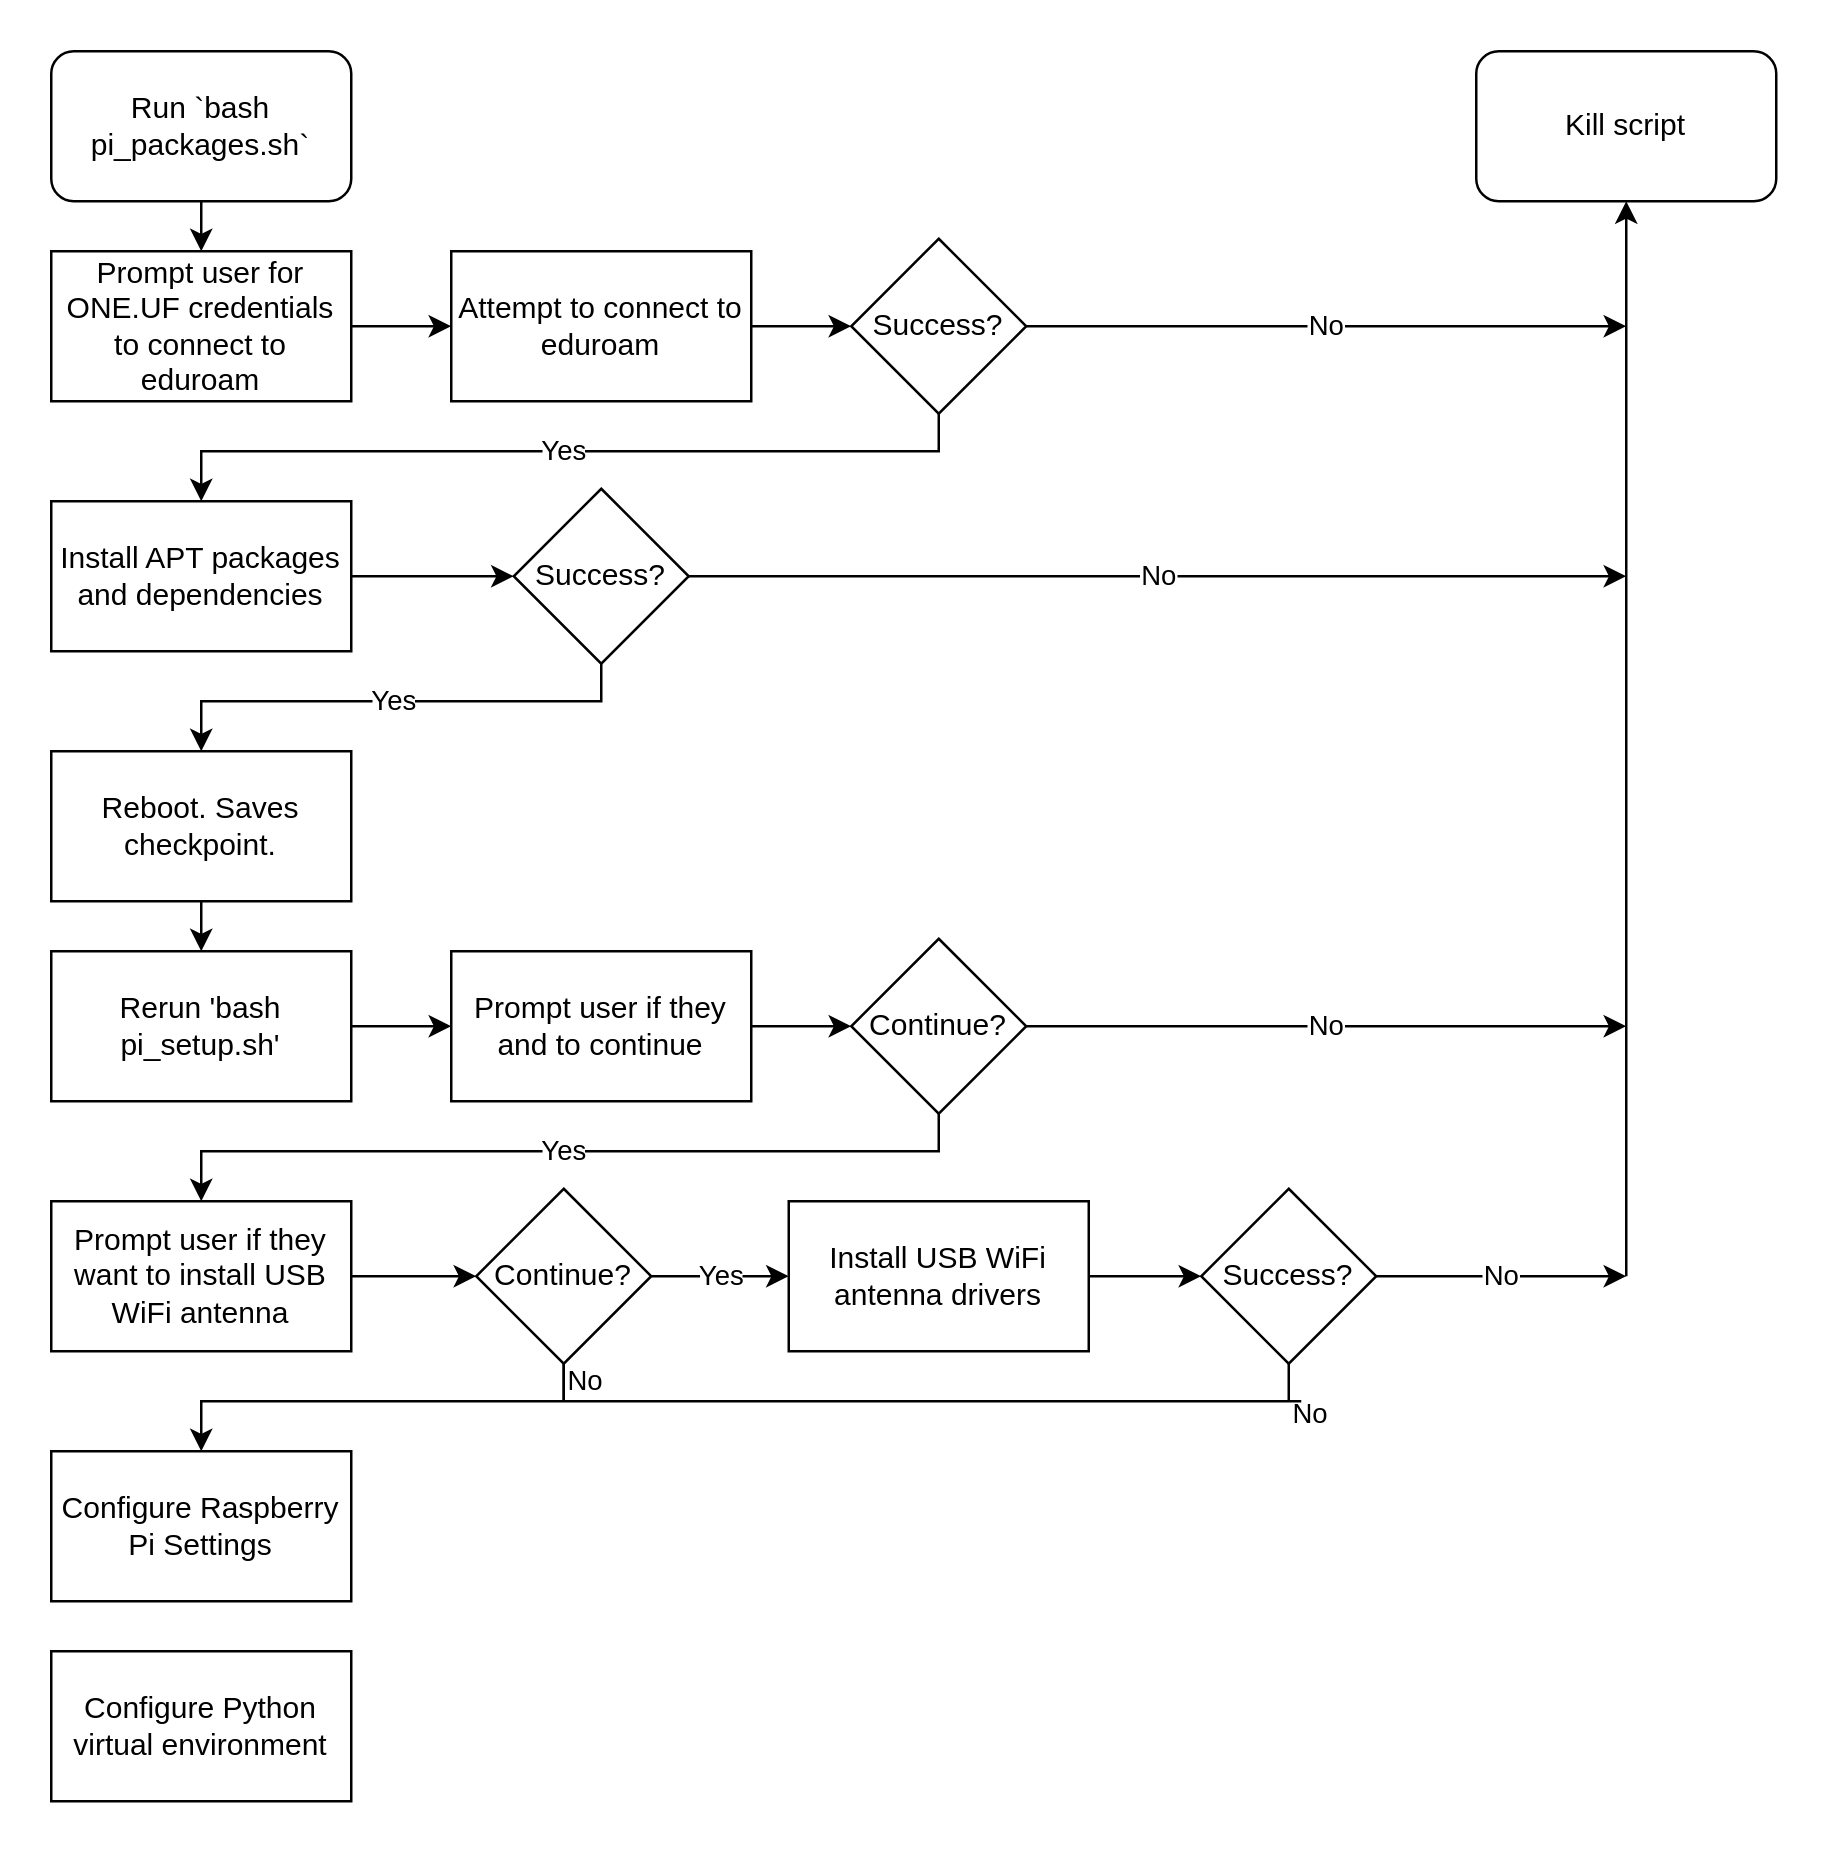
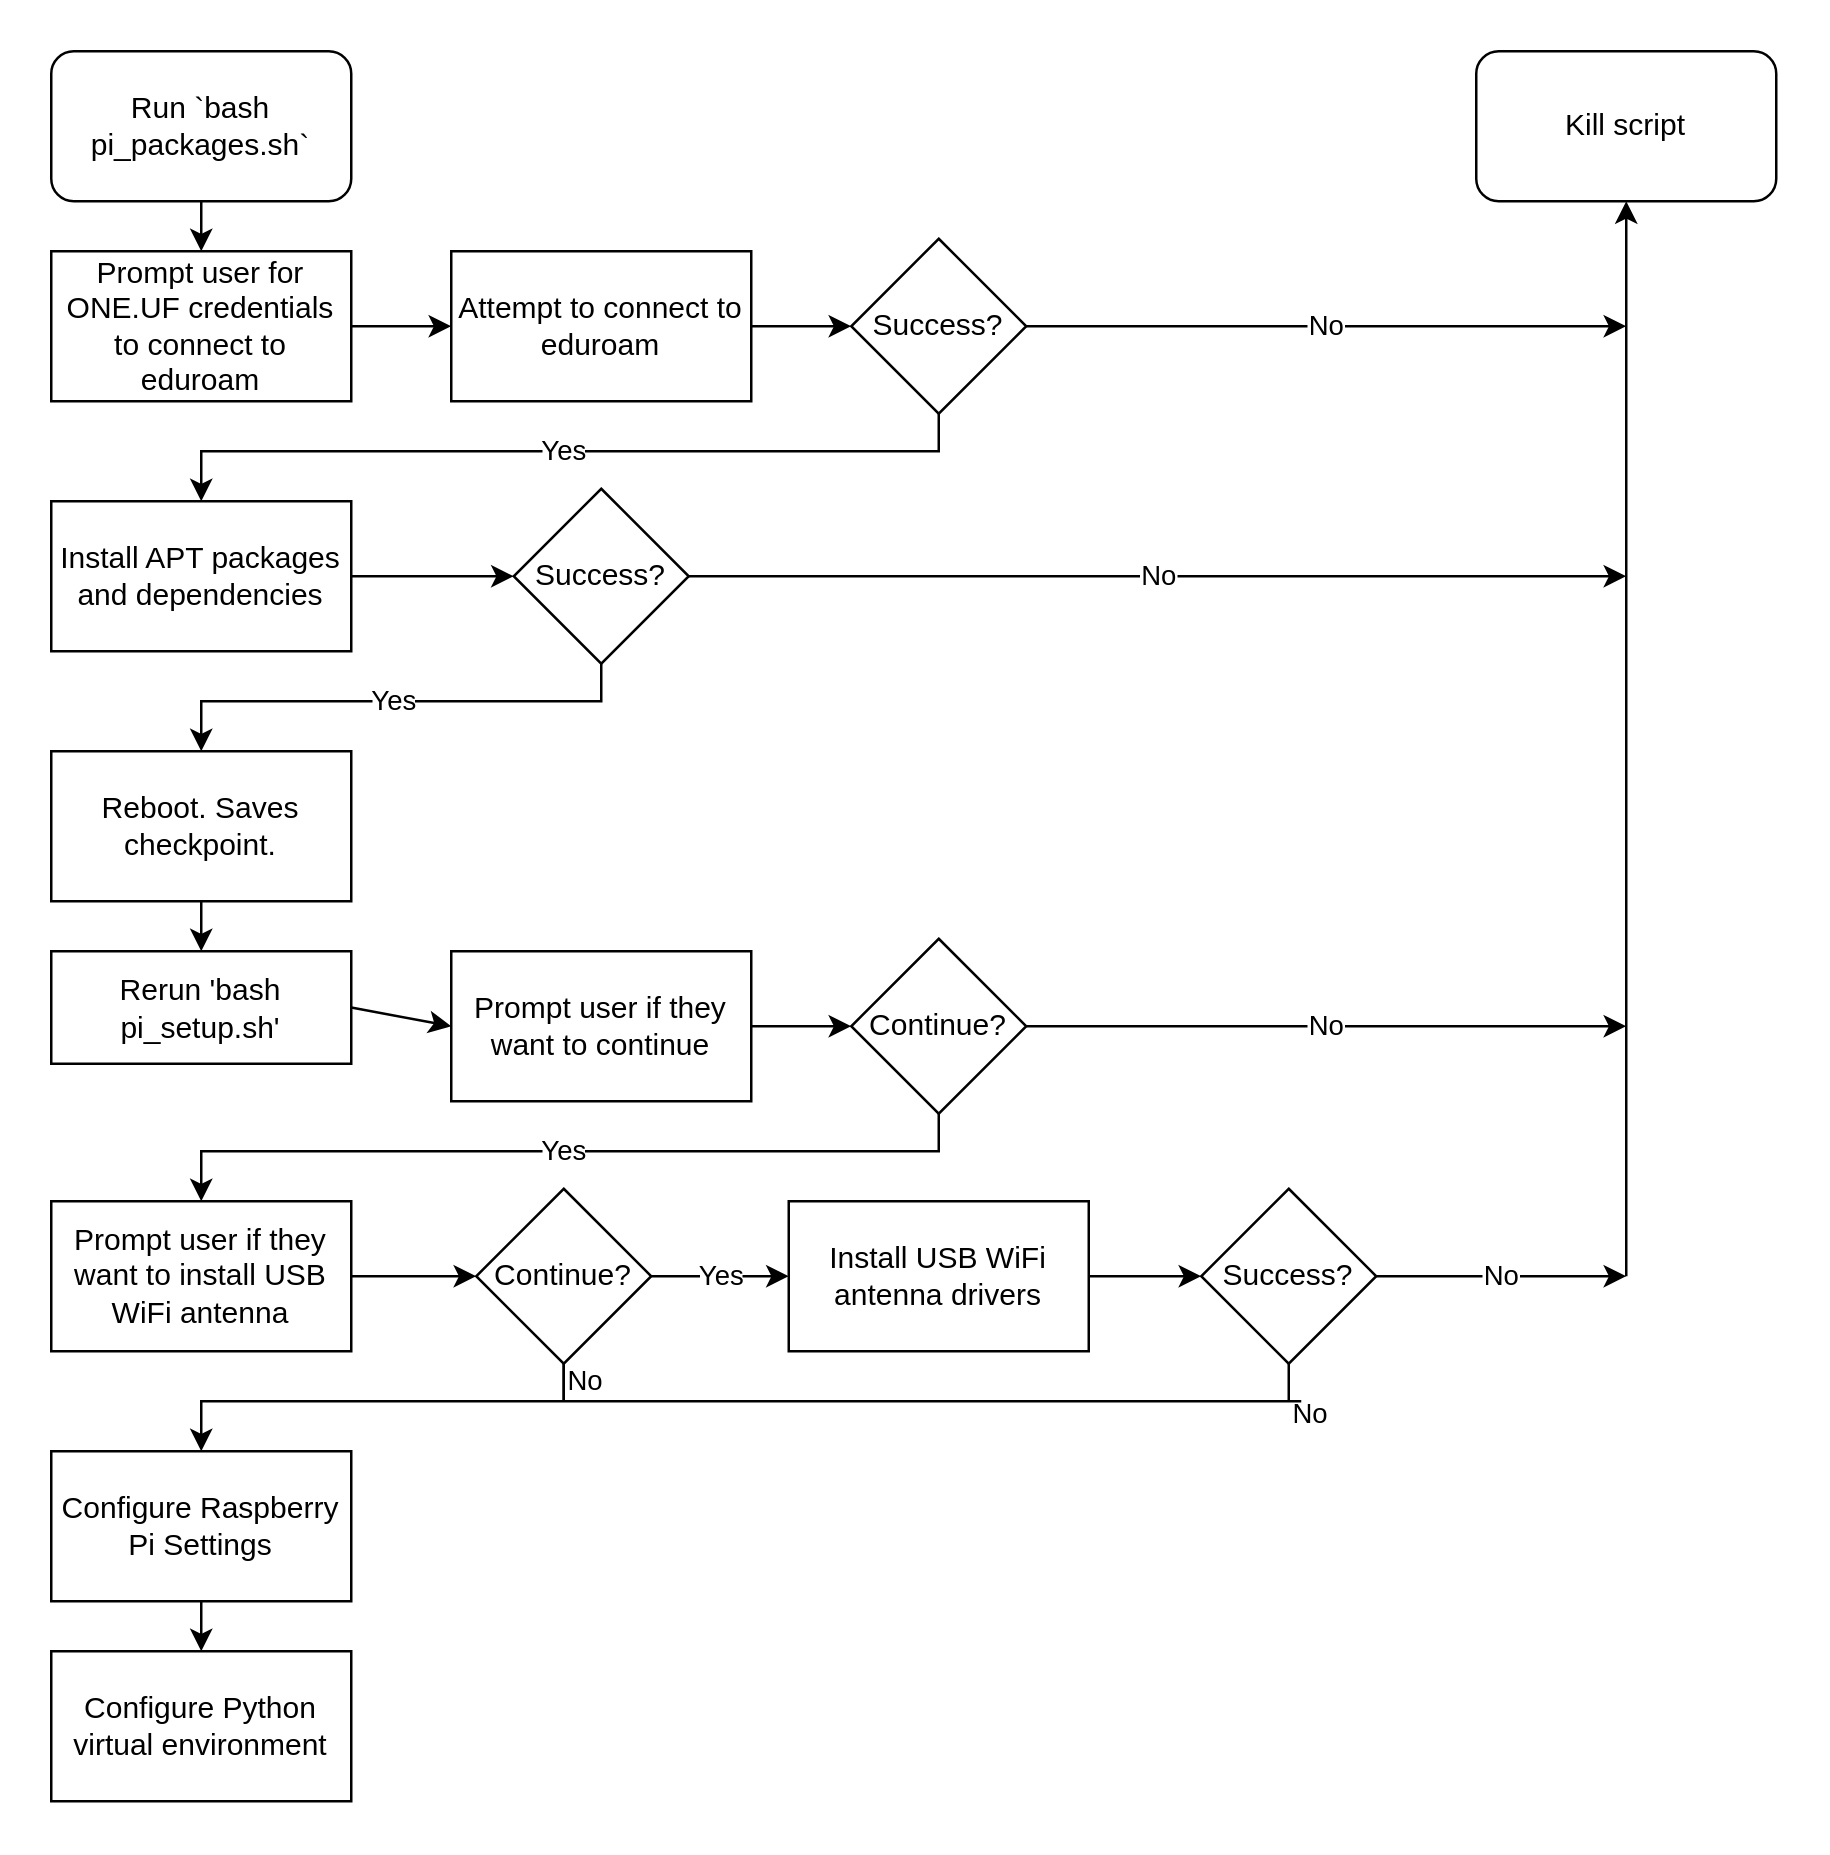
(201, 1026) -> (201, 1008)
(601, 1026) -> (601, 1026)
none -> (201, 1618)
